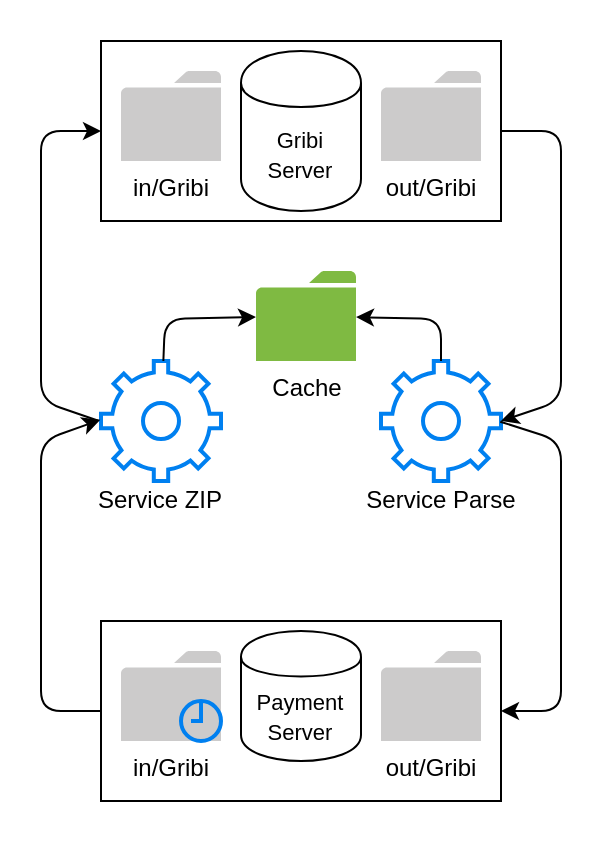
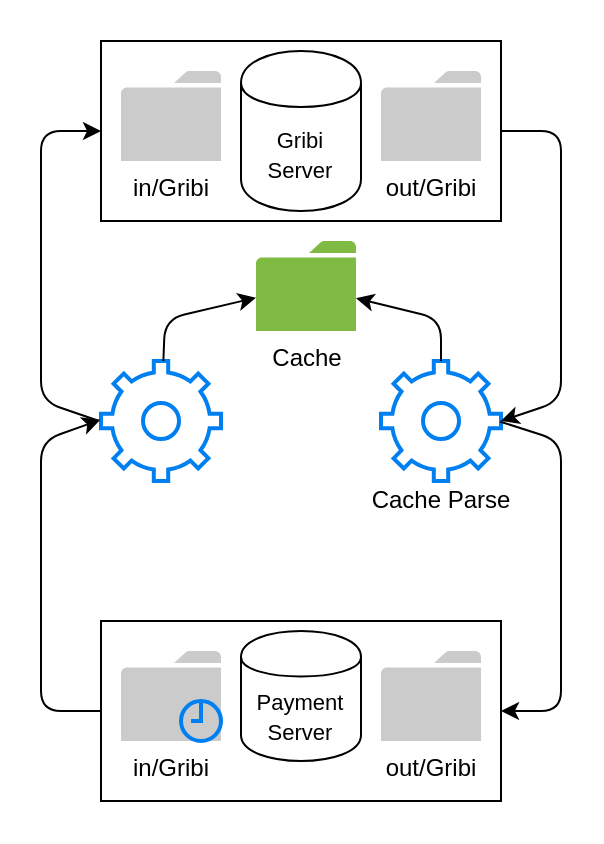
(306, 316) -> (306, 286)
(161, 501) -> none
(442, 501) -> (442, 501)
